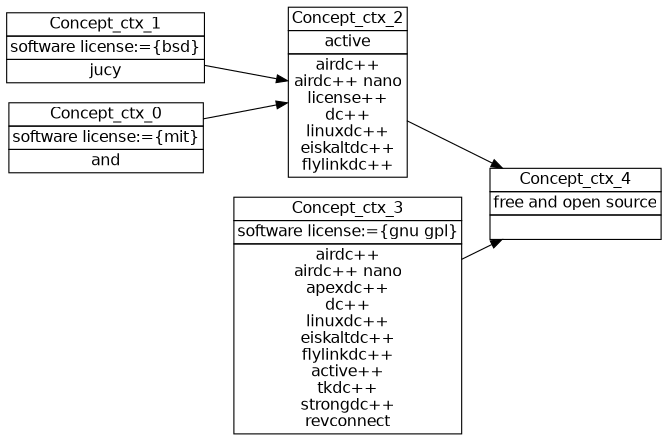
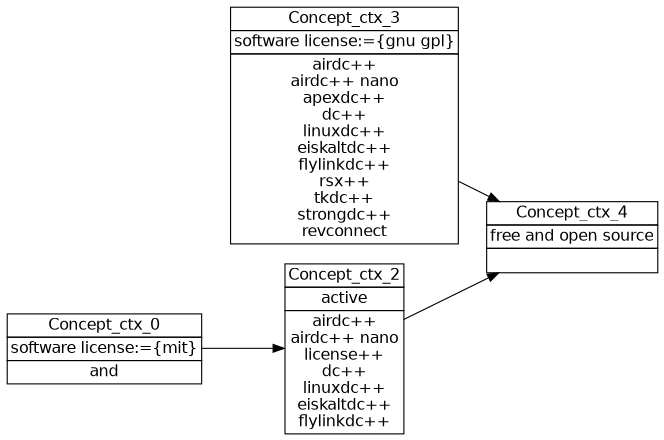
(106, 47) -> none
(348, 372) -> (344, 182)
